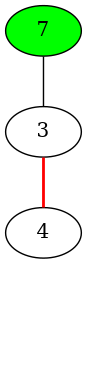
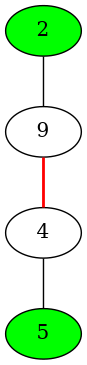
(43, 31) -> (43, 31)
(43, 132) -> (43, 132)
none -> (43, 334)
